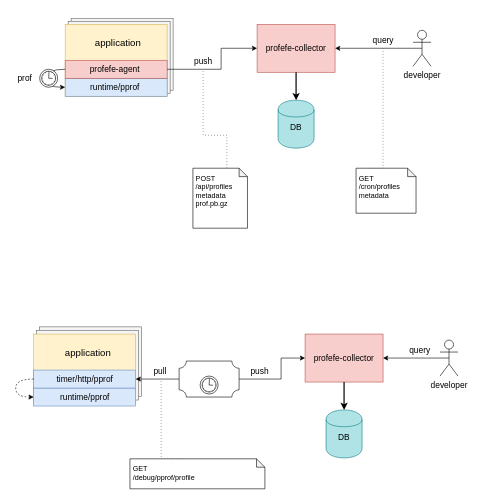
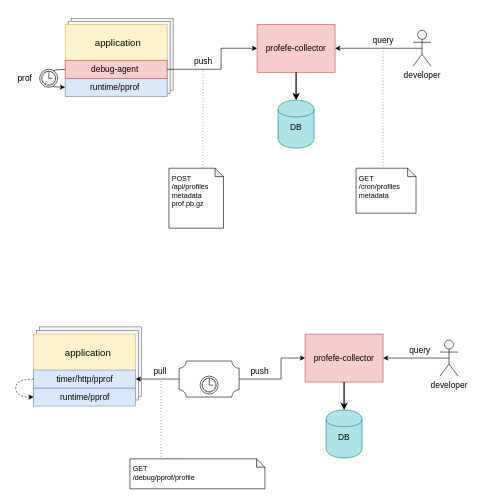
(115, 69) -> (115, 69)
(220, 198) -> (196, 198)
